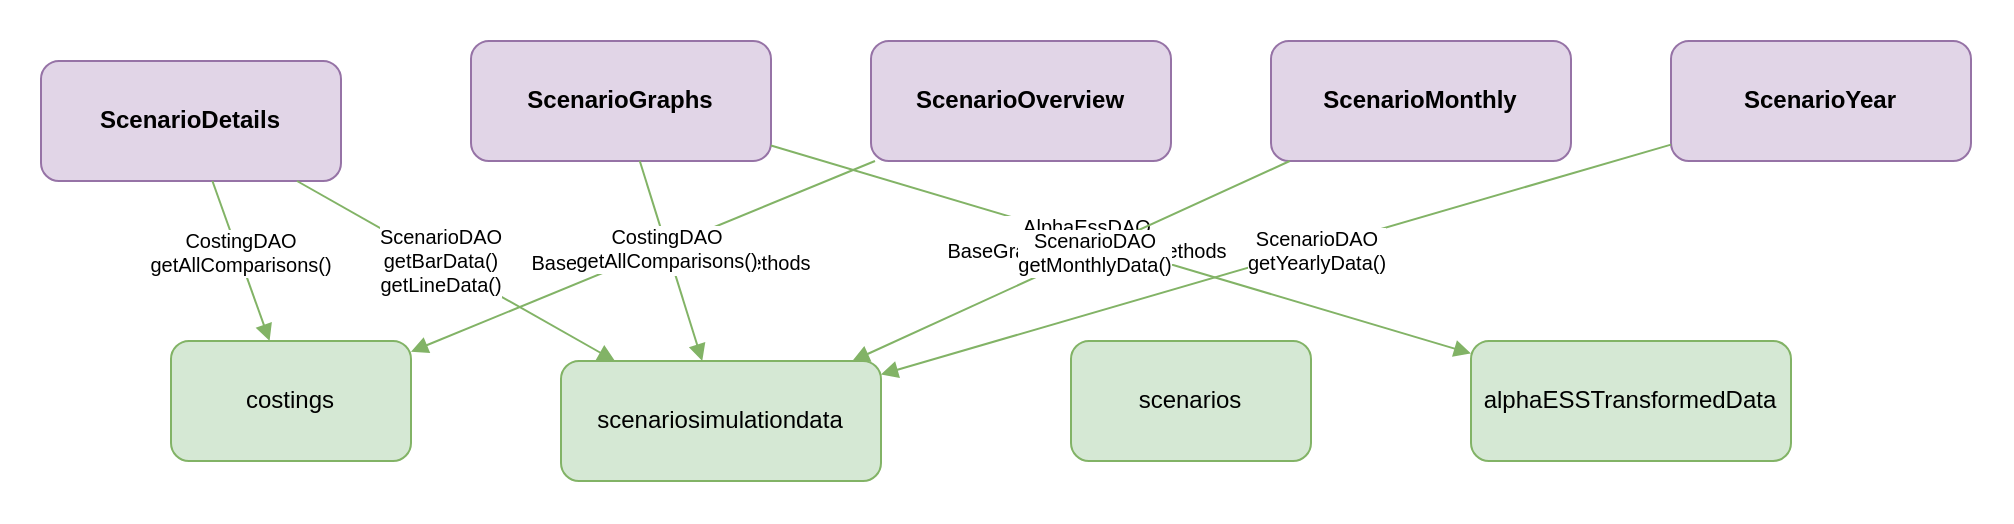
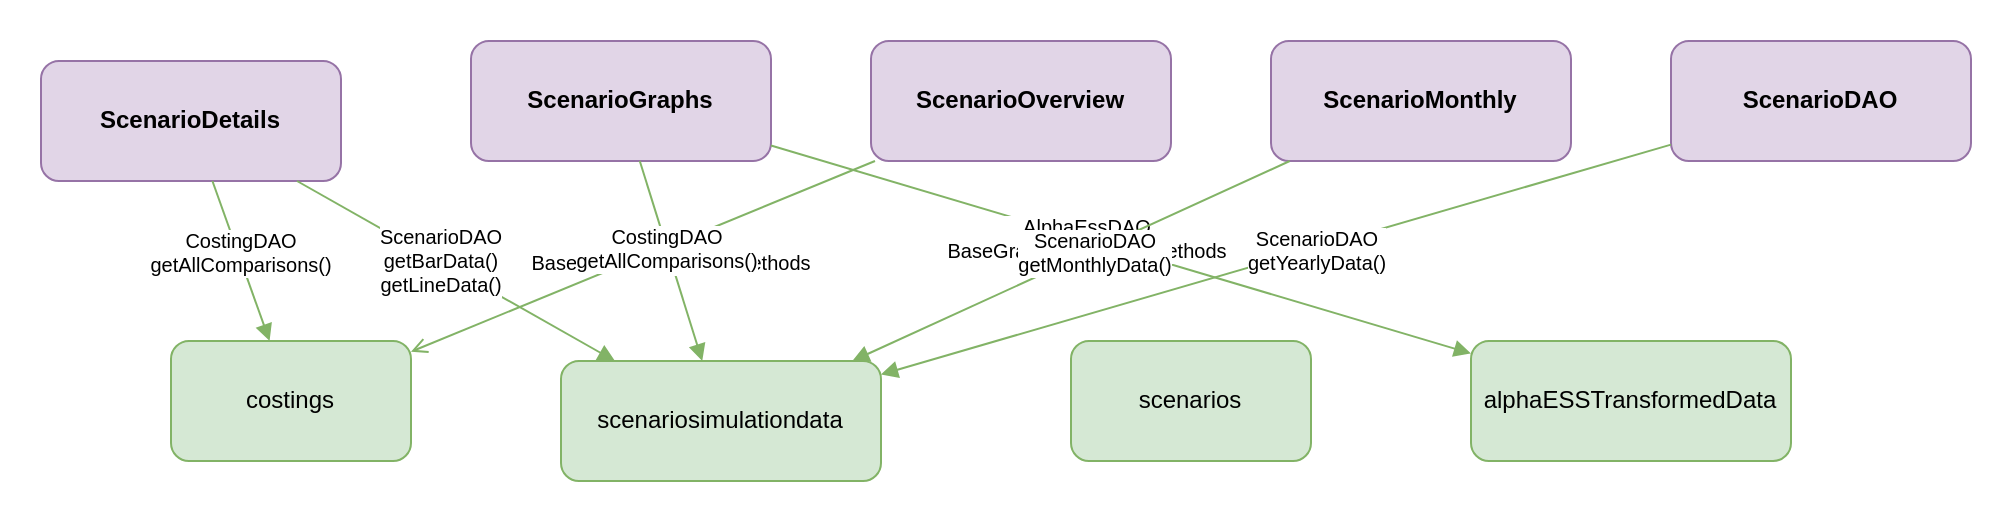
(1821, 101) -> (1821, 101)
(427, 345) -> (423, 347)
